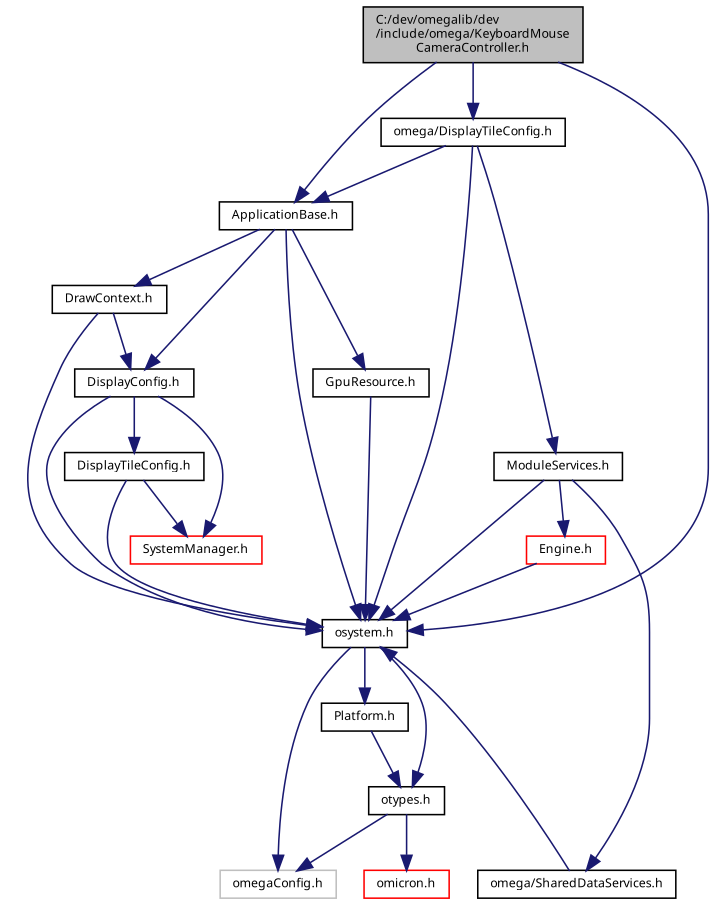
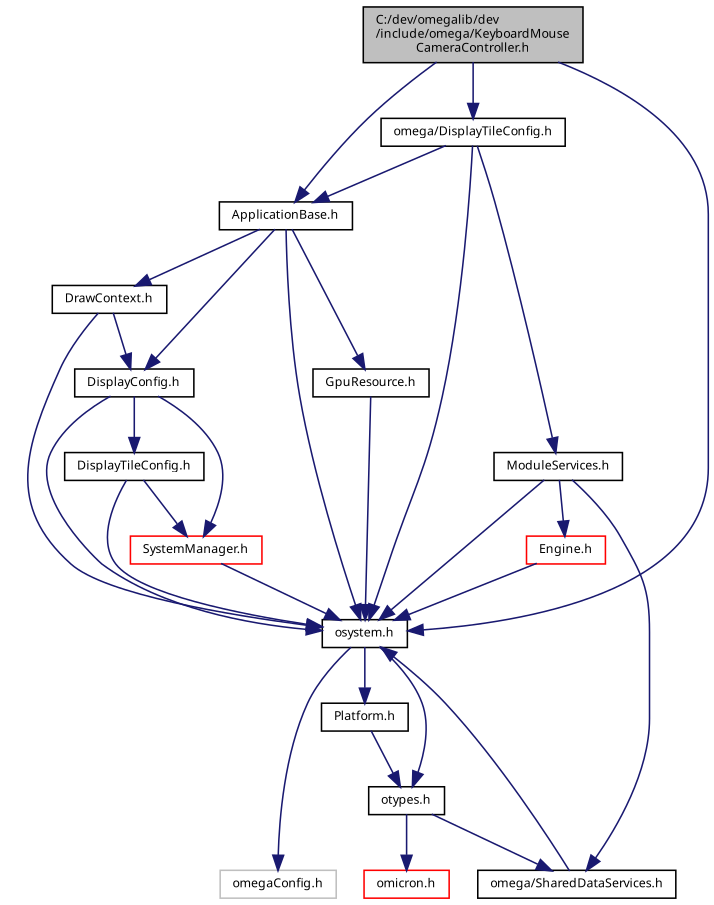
none -> (274, 589)
(349, 838) -> (485, 839)
